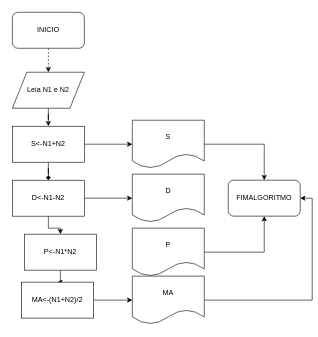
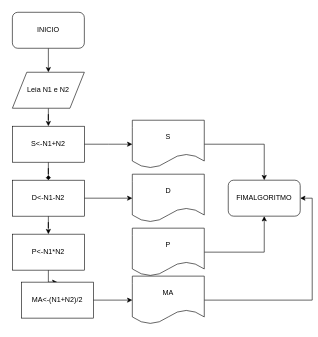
(48, 57) -> (48, 57)
(60, 252) -> (48, 252)
